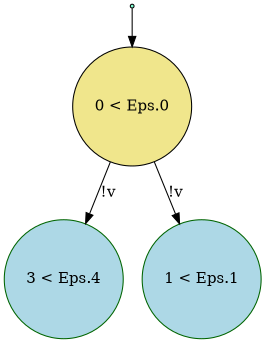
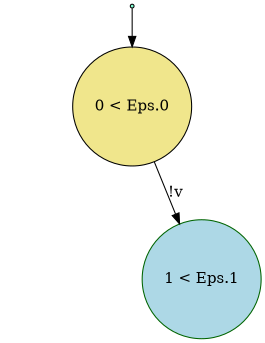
(64, 279) -> none
